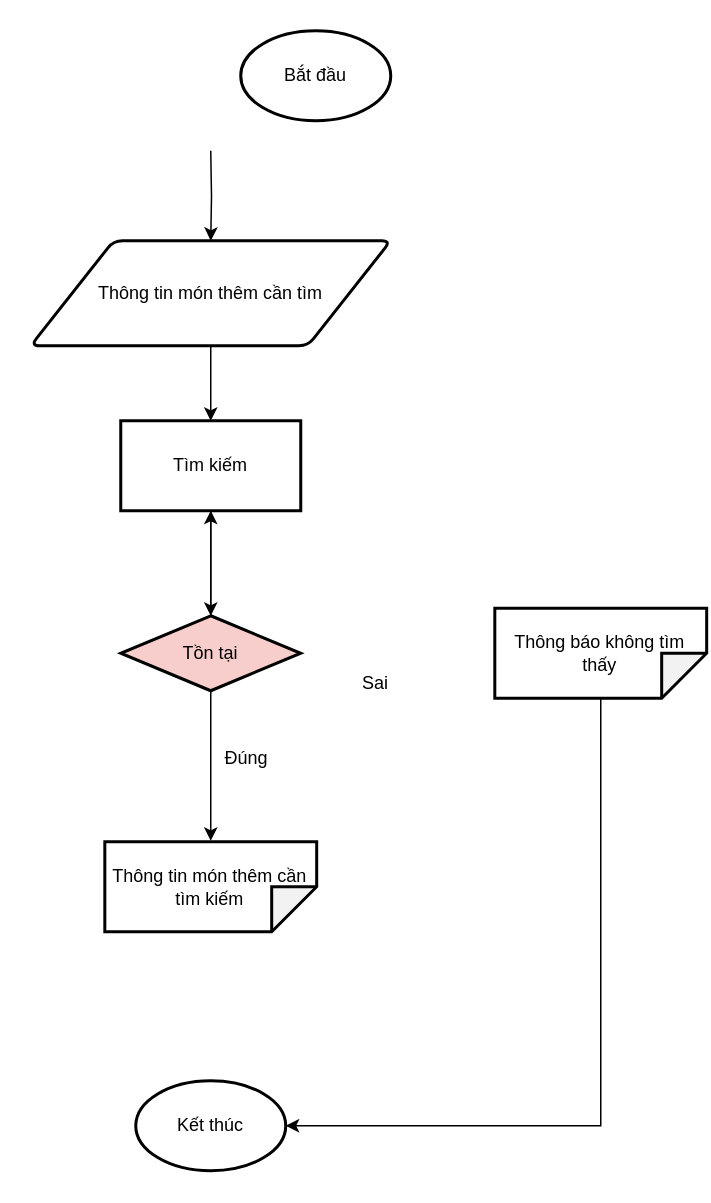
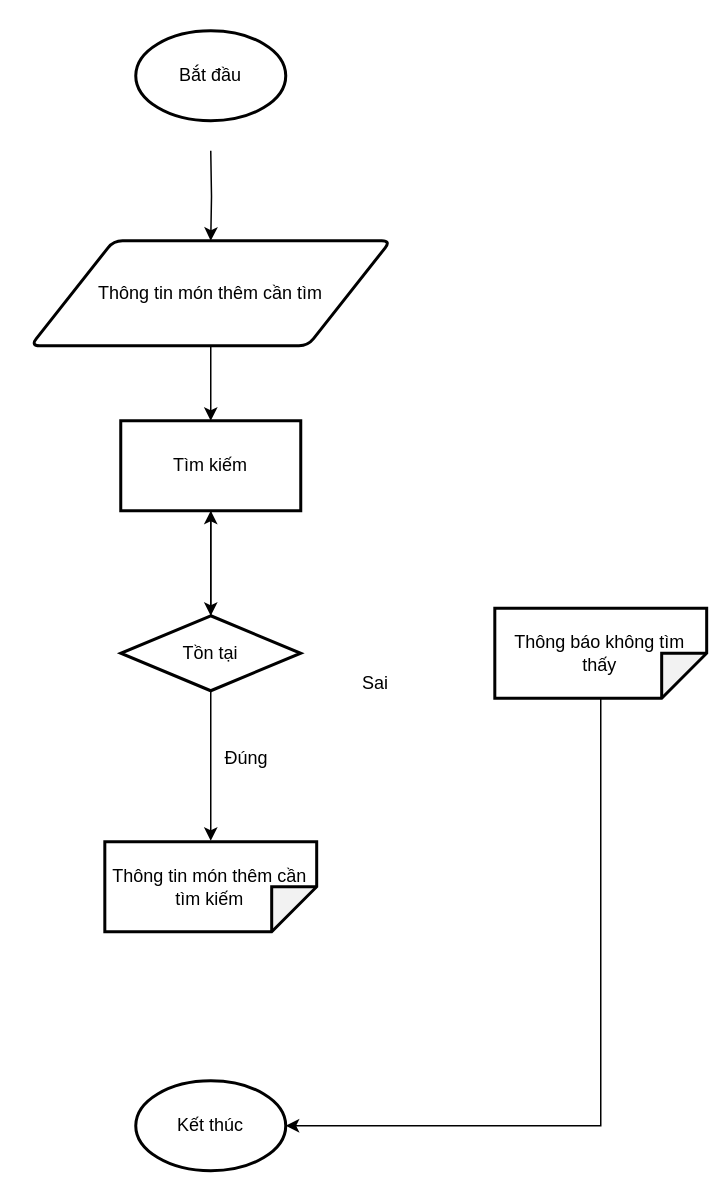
(316, 76) -> (211, 76)
(211, 653) -> (211, 653)
